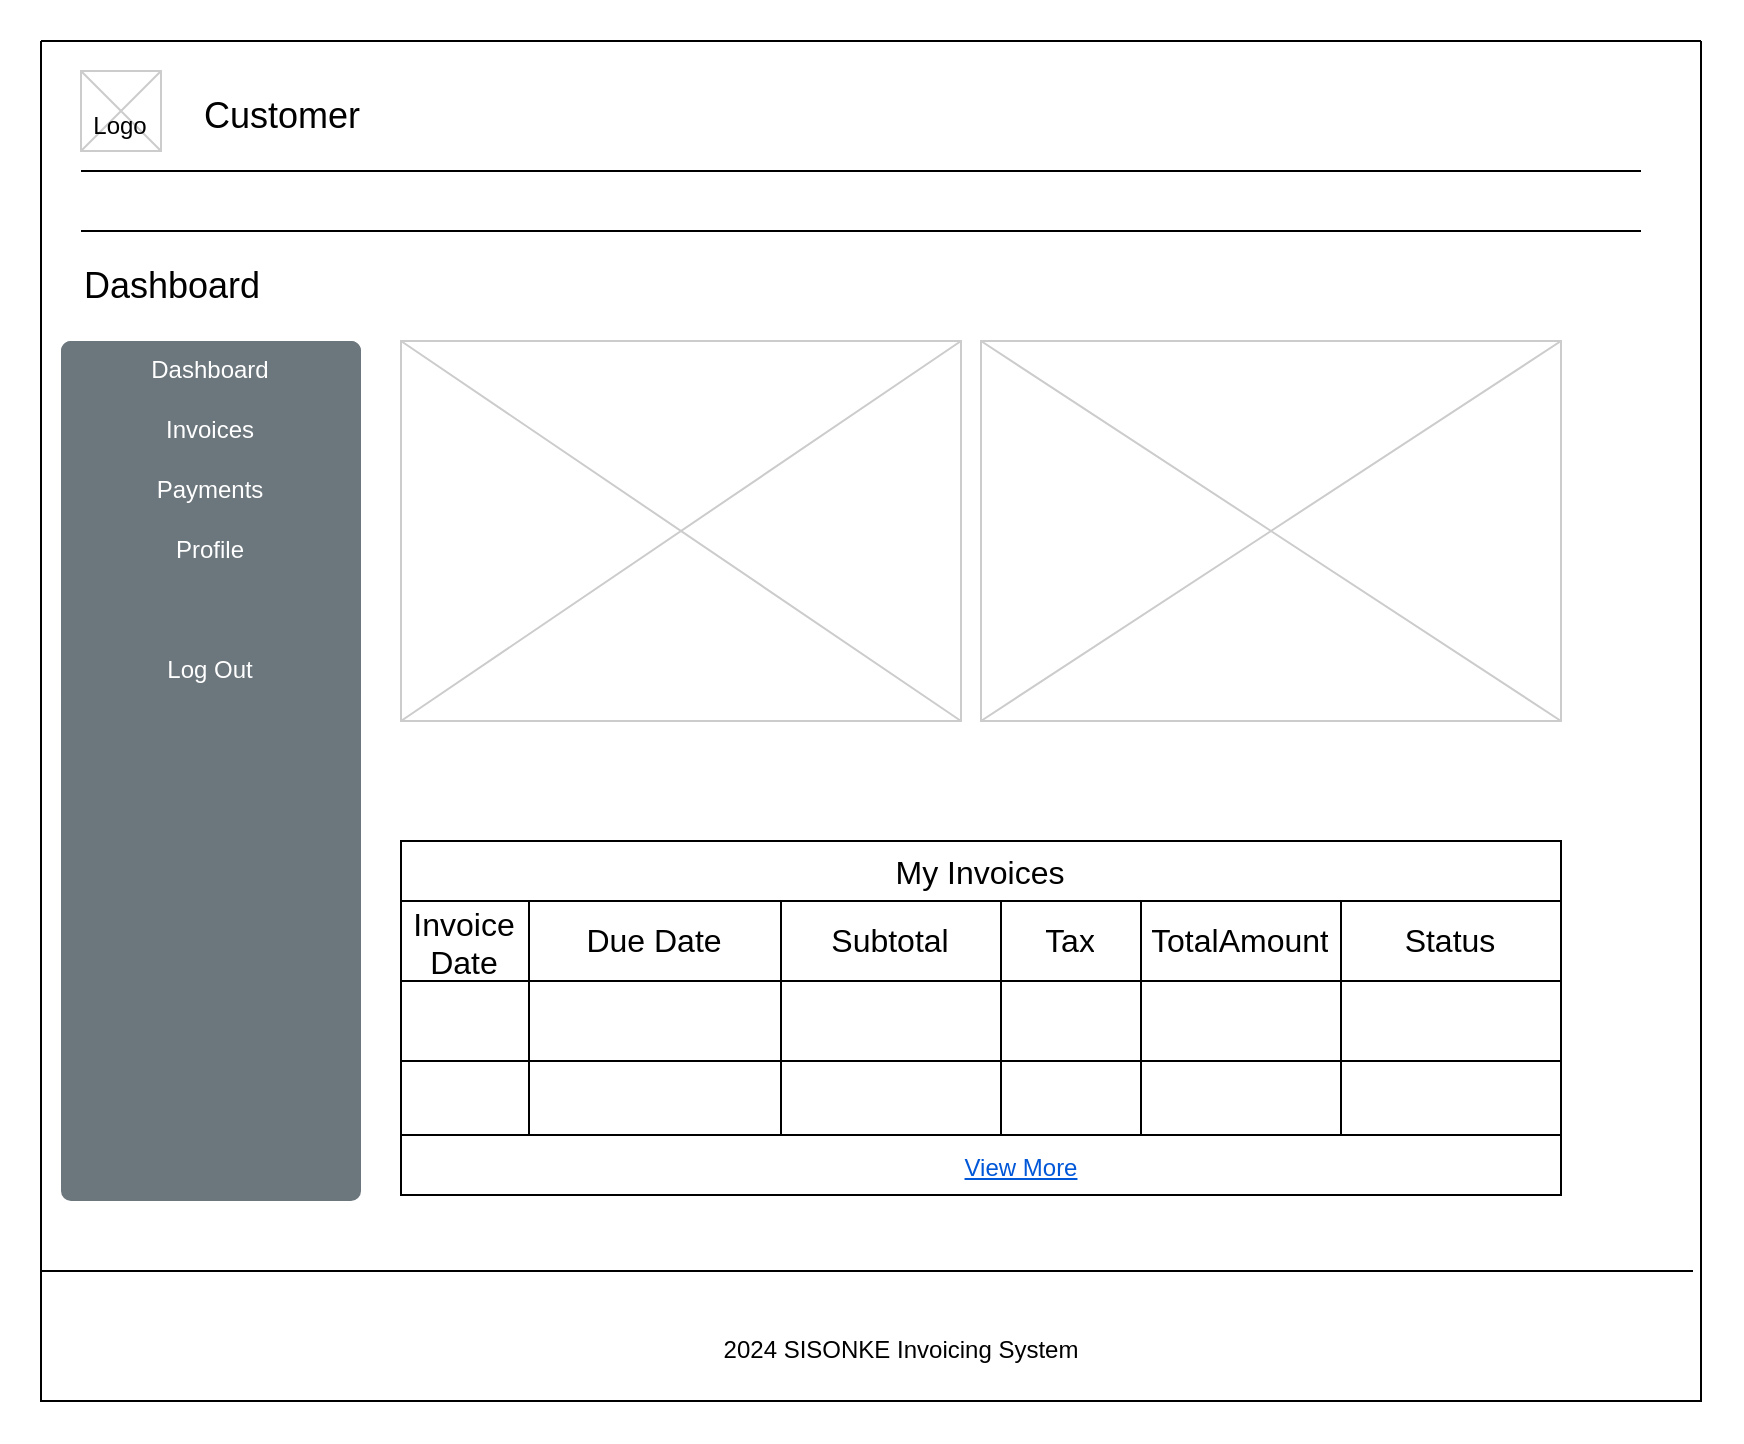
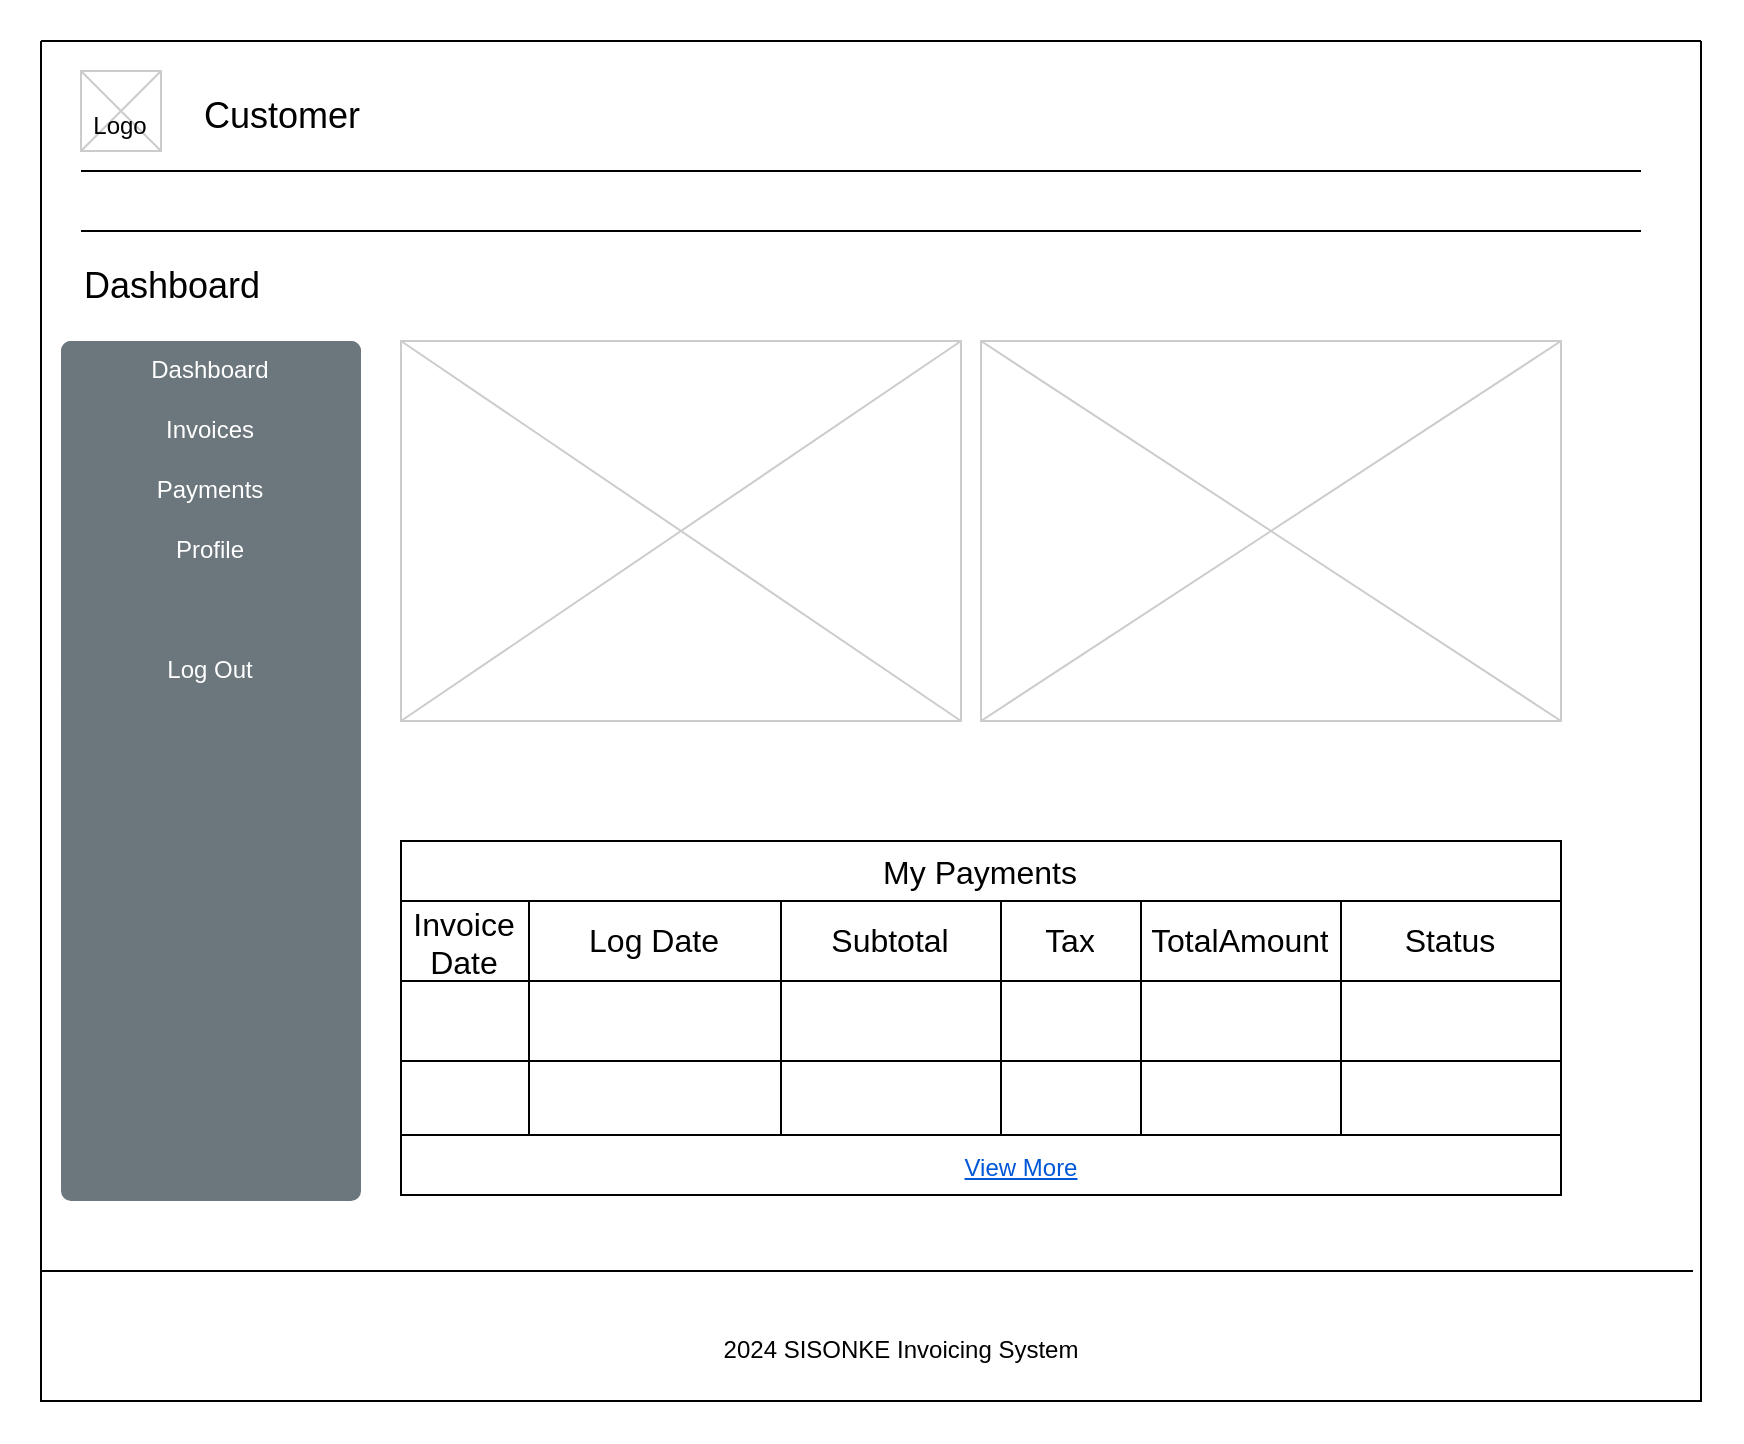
(980, 873) -> (980, 873)
(655, 941) -> (655, 941)
